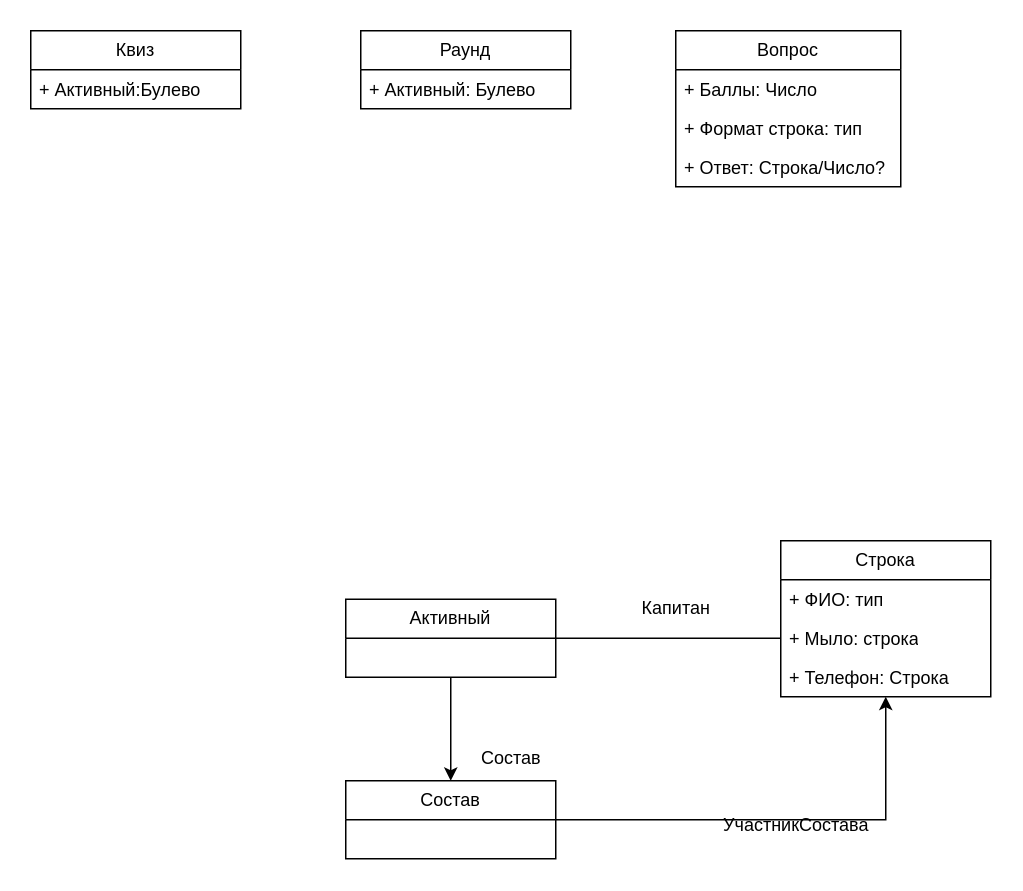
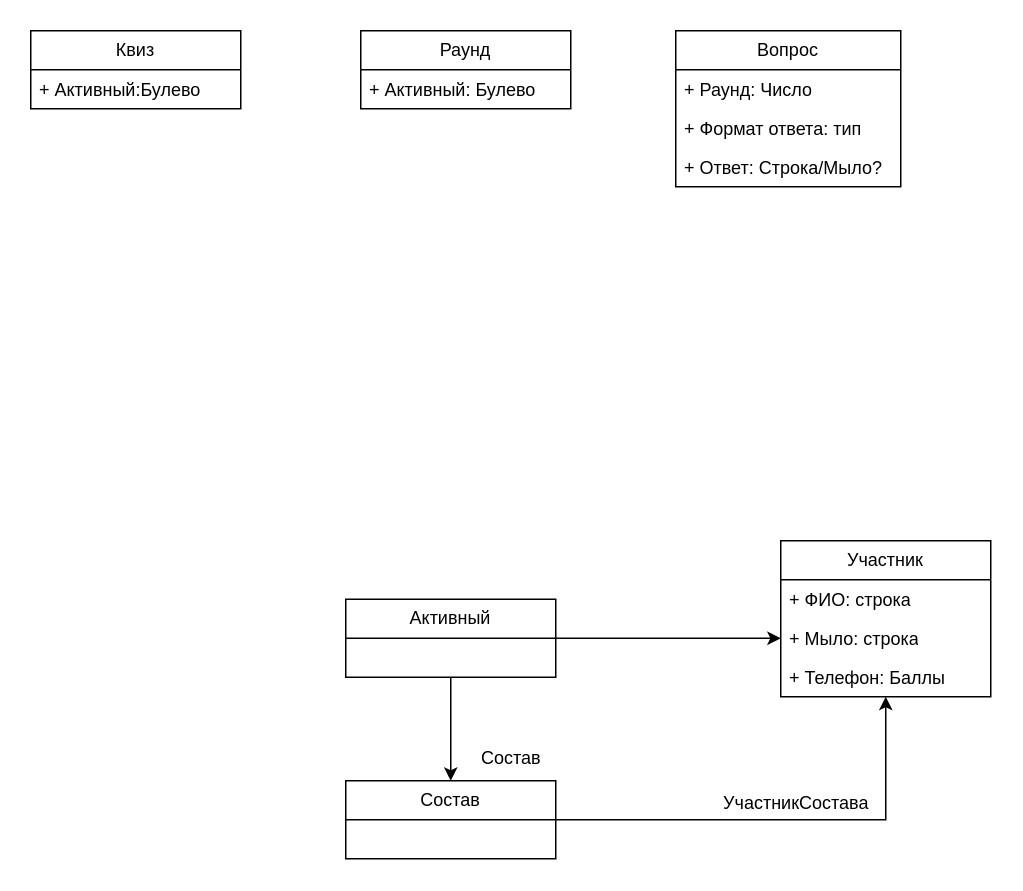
(748, 91) -> (748, 91)
(776, 130) -> (776, 130)
(789, 169) -> (784, 169)
(886, 560) -> (886, 560)
(833, 601) -> (848, 601)
(676, 608) -> none
(773, 638) -> (769, 638)
(868, 679) -> (863, 679)
(796, 826) -> (796, 803)
